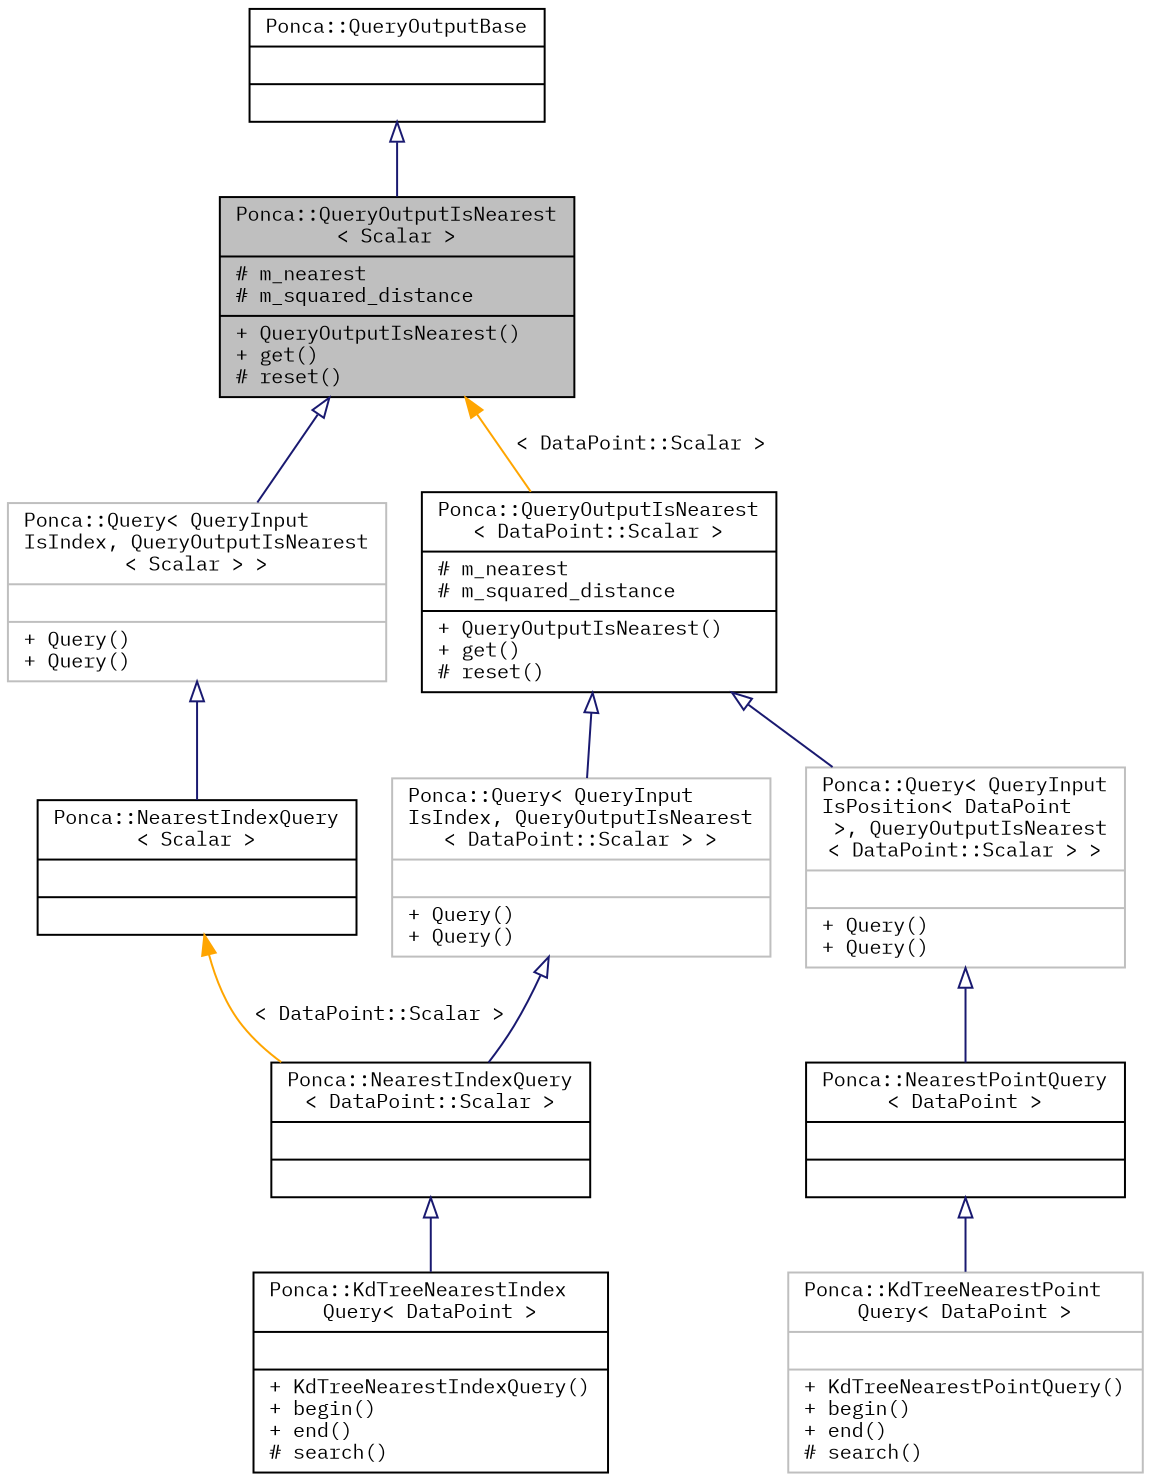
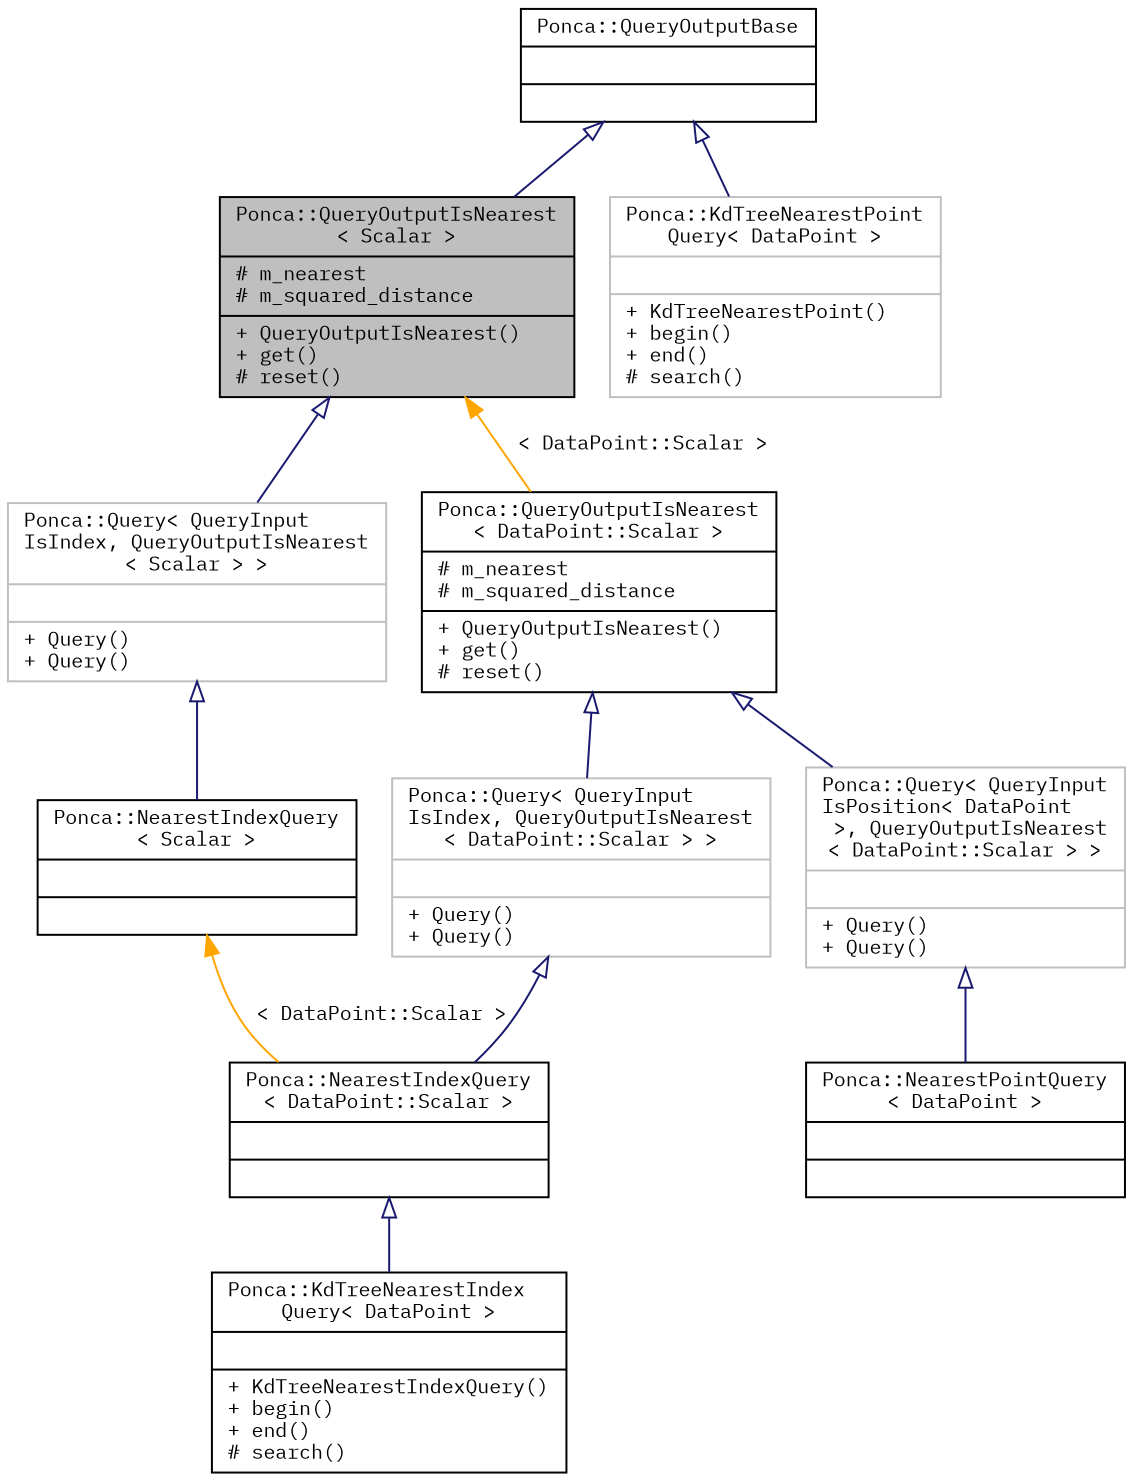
(966, 1245) -> (716, 168)
(966, 1387) -> (758, 312)
